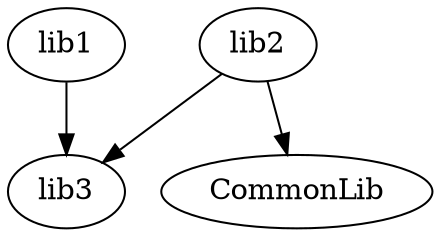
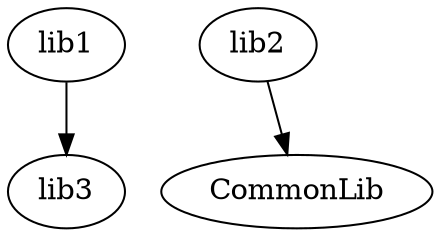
(171, 112) -> none
